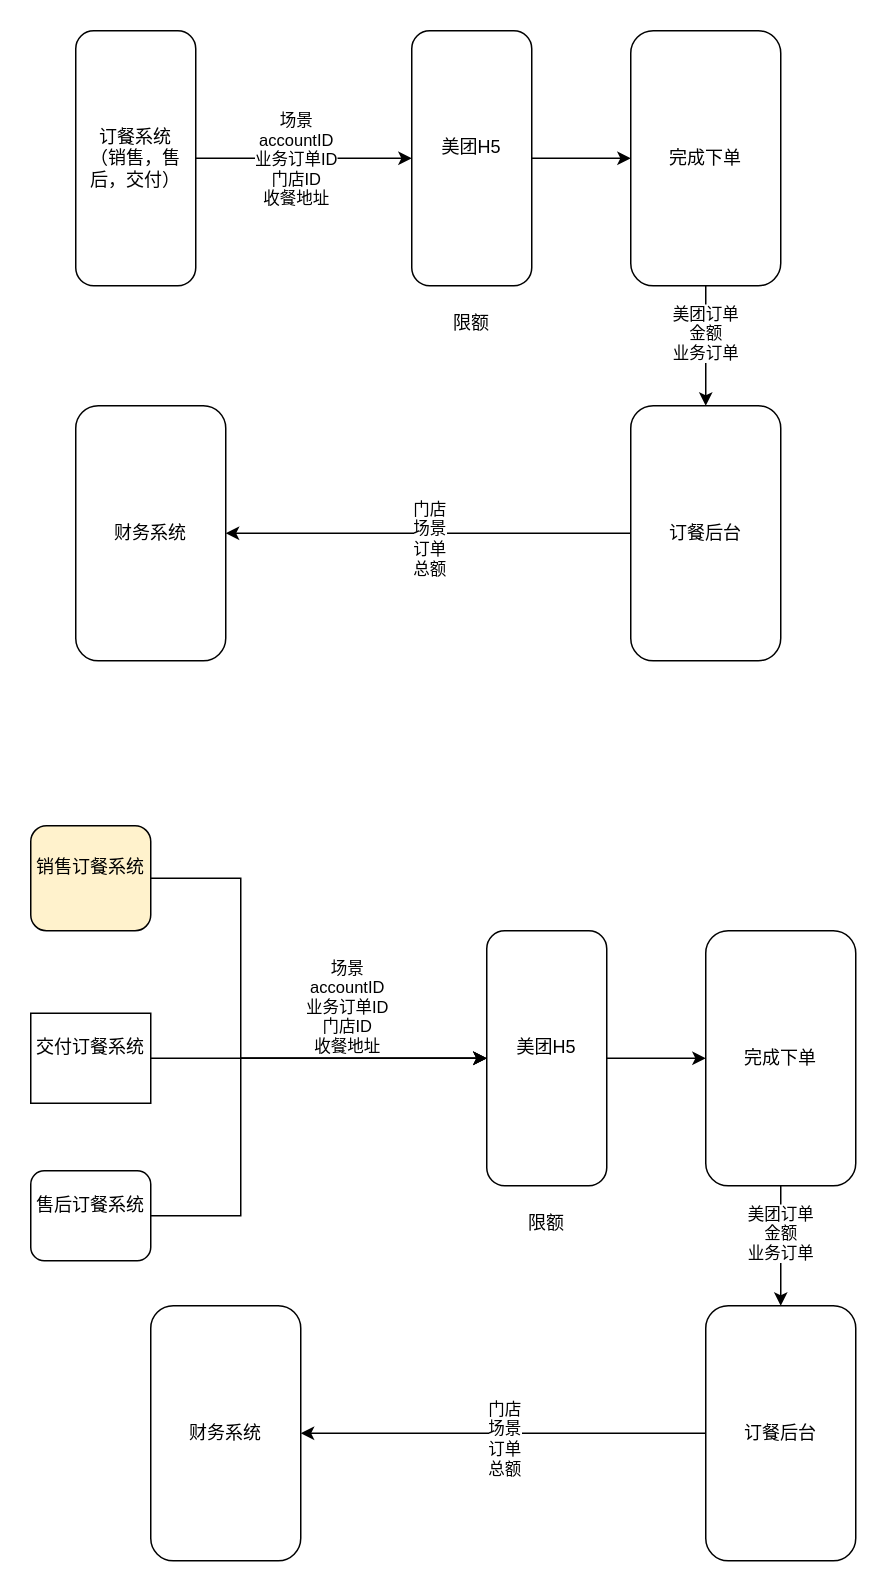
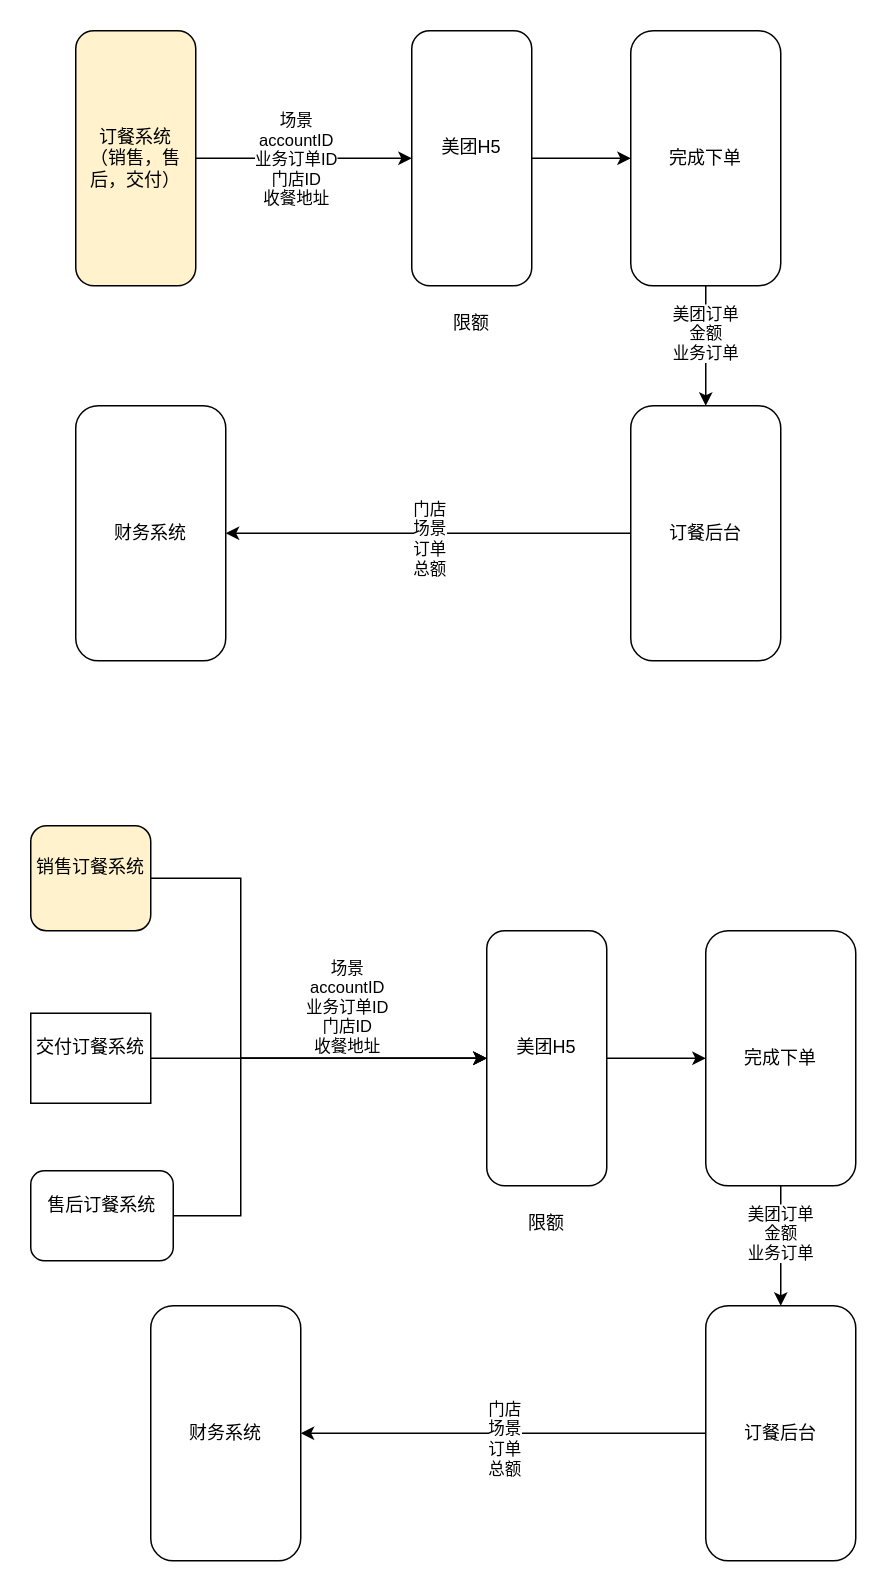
(136, 158) -> (136, 158)
(91, 1216) -> (102, 1216)
